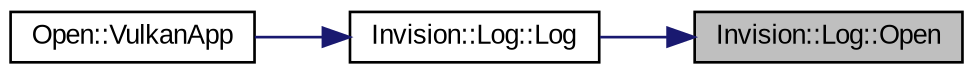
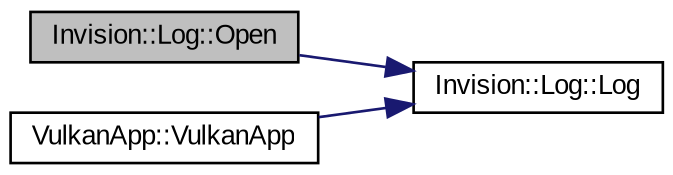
(133, 37) -> (164, 138)
(634, 37) -> (343, 61)
